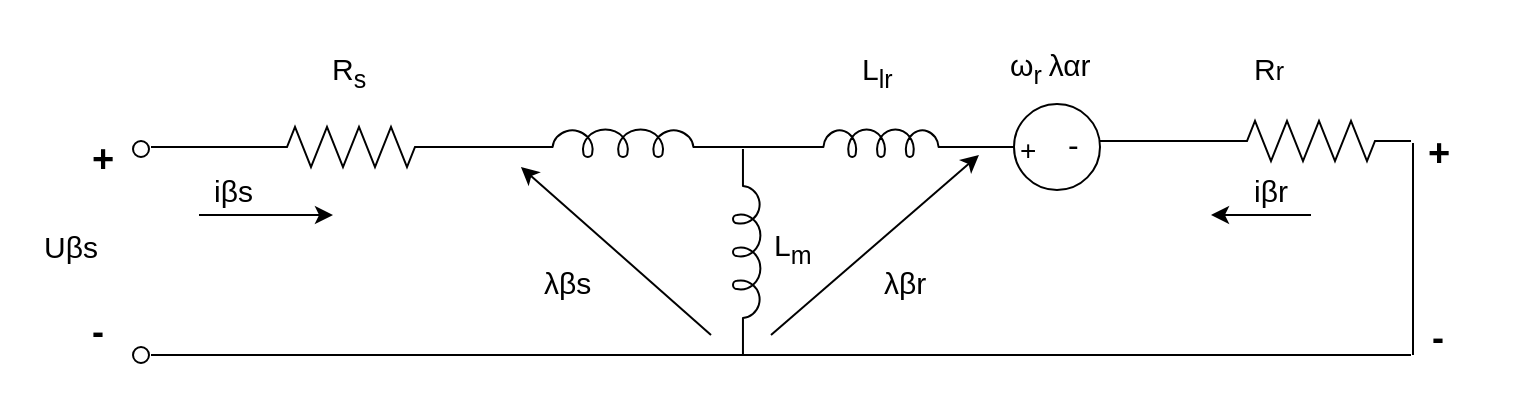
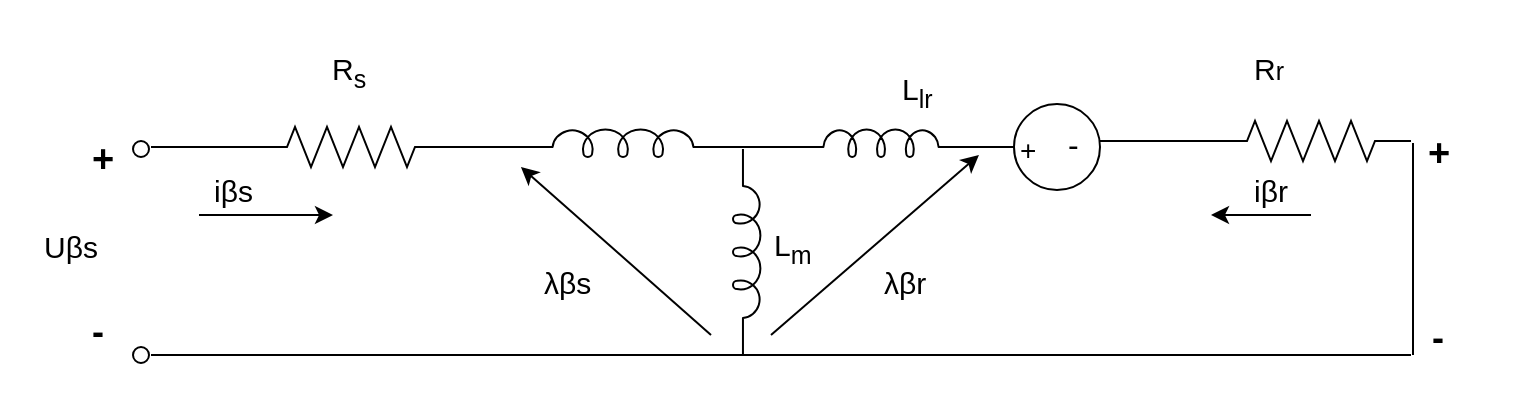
(1067, 62) -> none
(889, 66) -> (929, 86)
